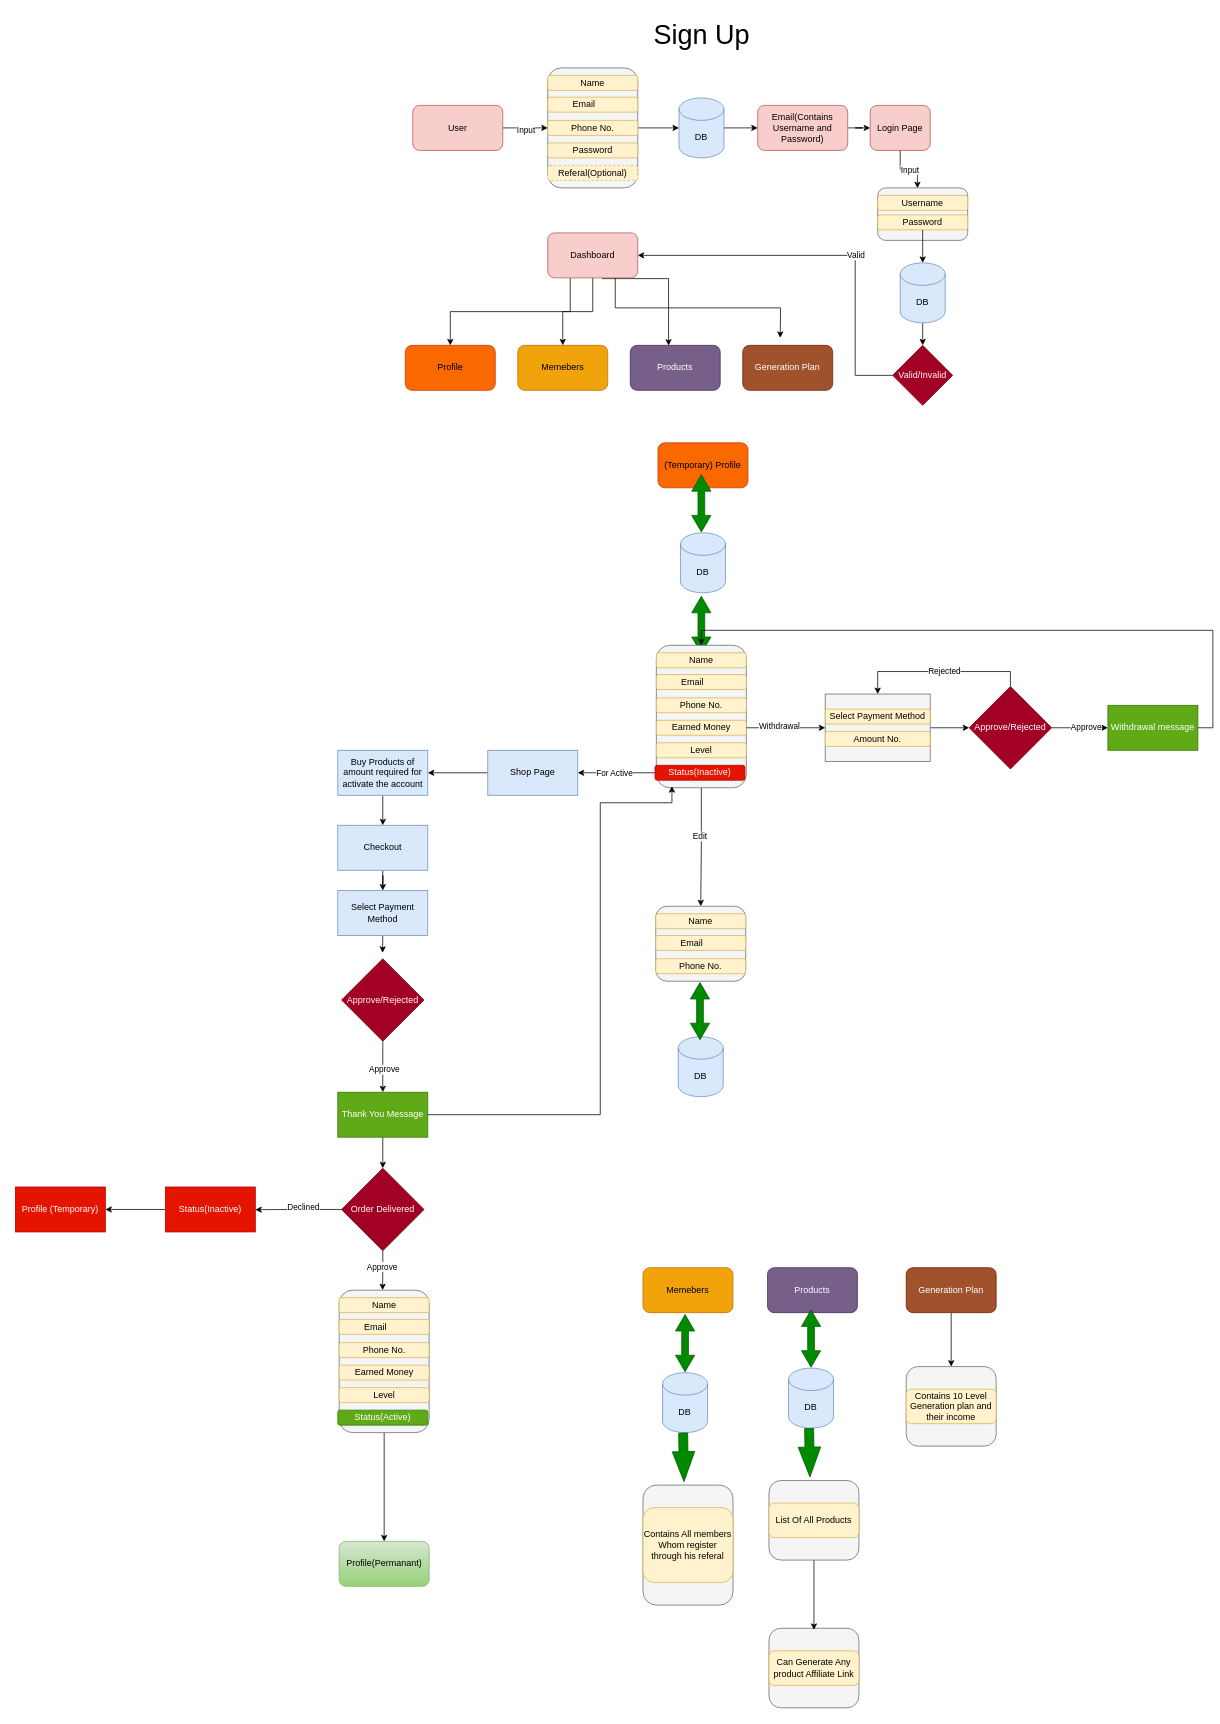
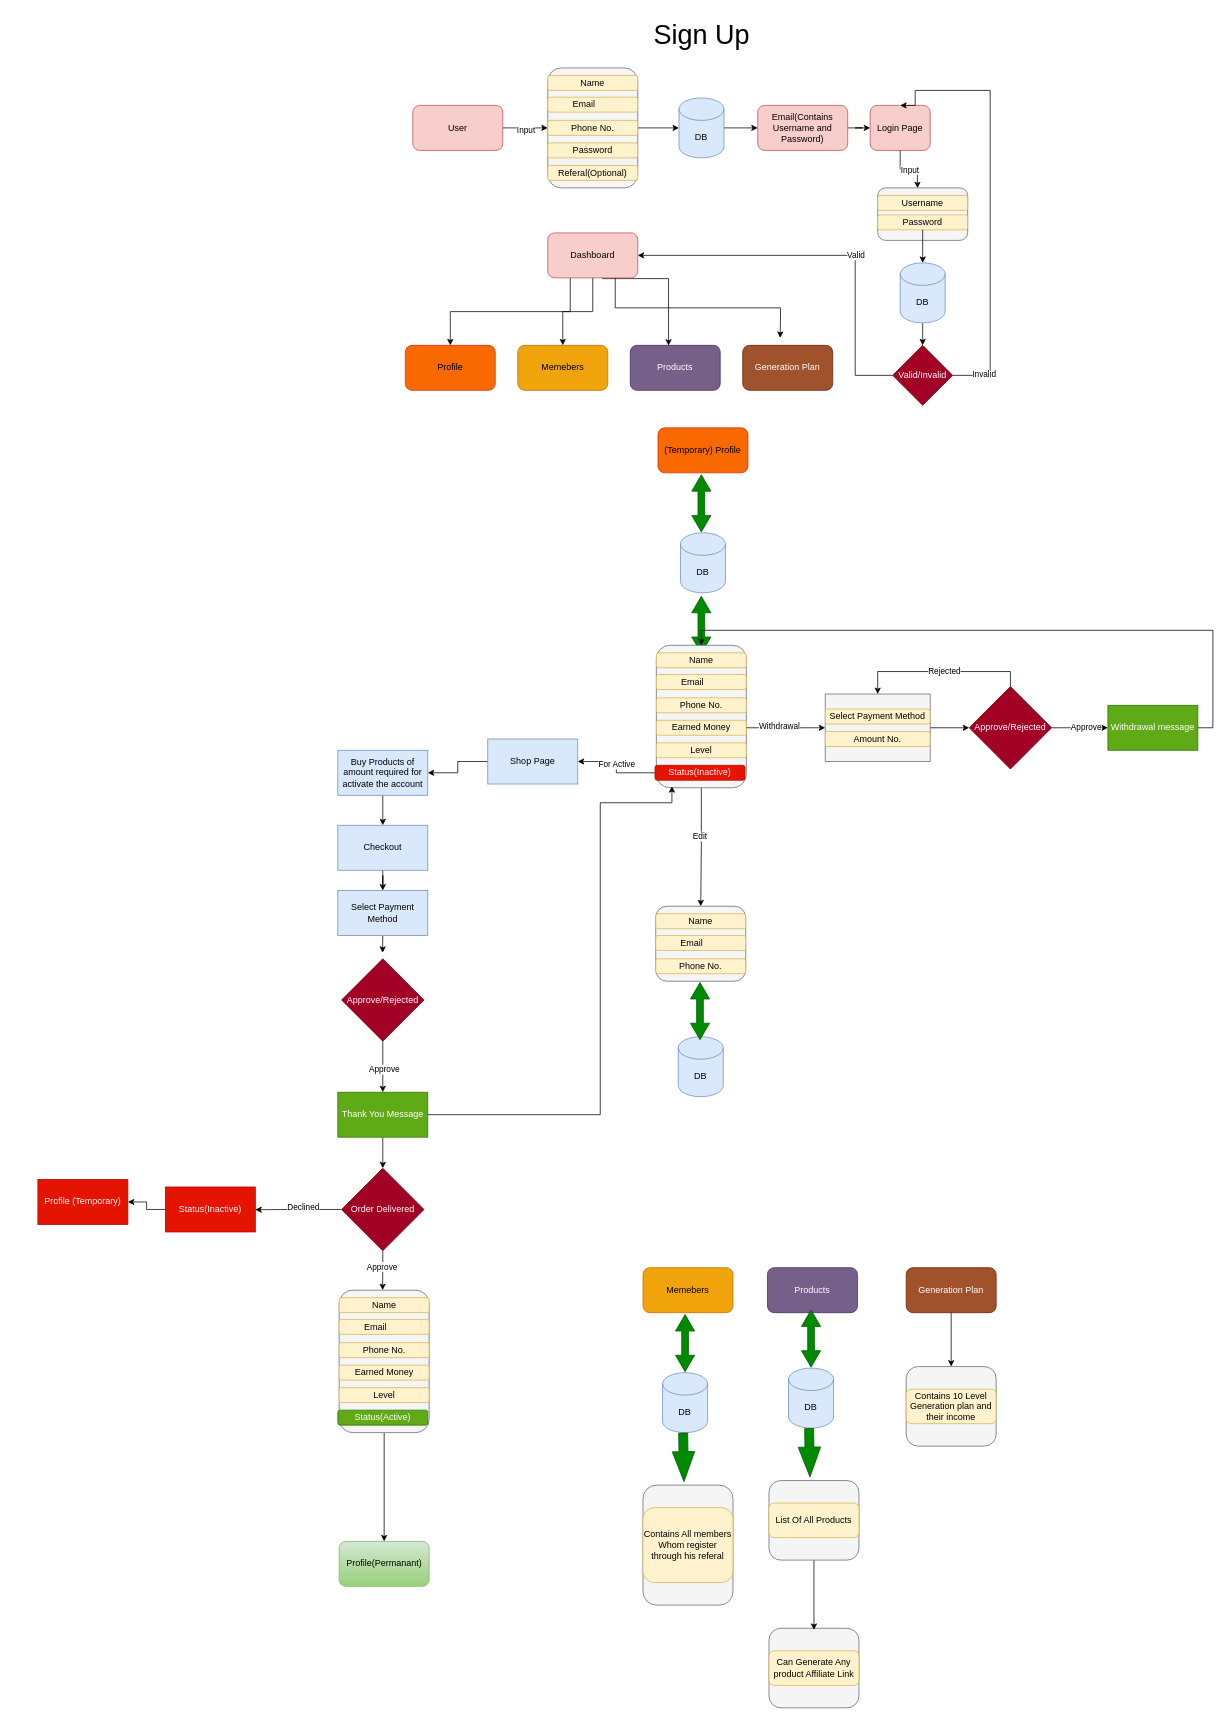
(593, 173) -> (593, 173)
none -> (990, 201)
(703, 465) -> (703, 450)
(533, 773) -> (533, 762)
(60, 1210) -> (83, 1202)
